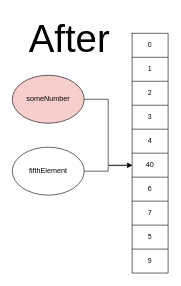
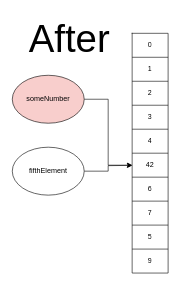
(150, 165) -> (150, 165)
